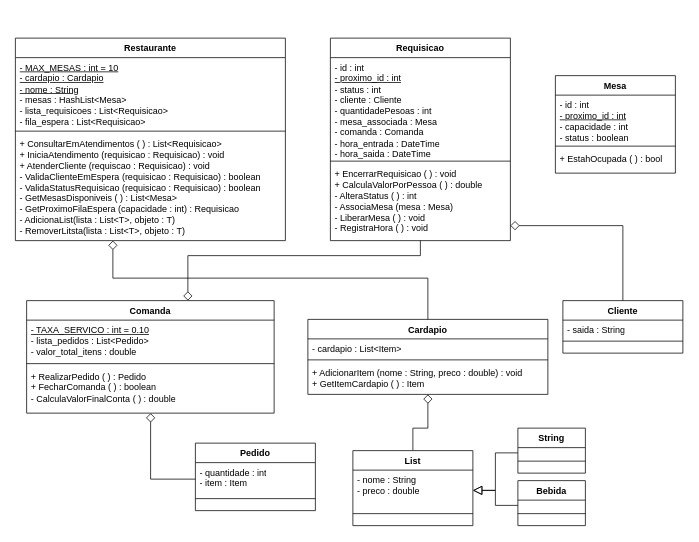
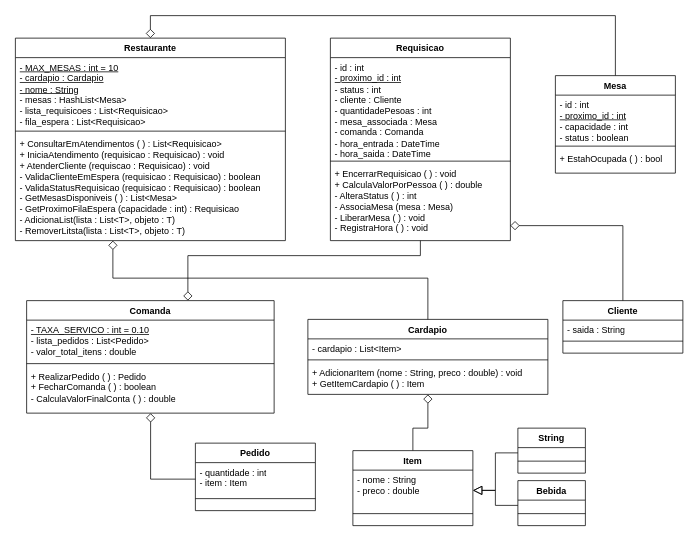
none -> (406, 15)
(413, 461) -> (413, 461)
